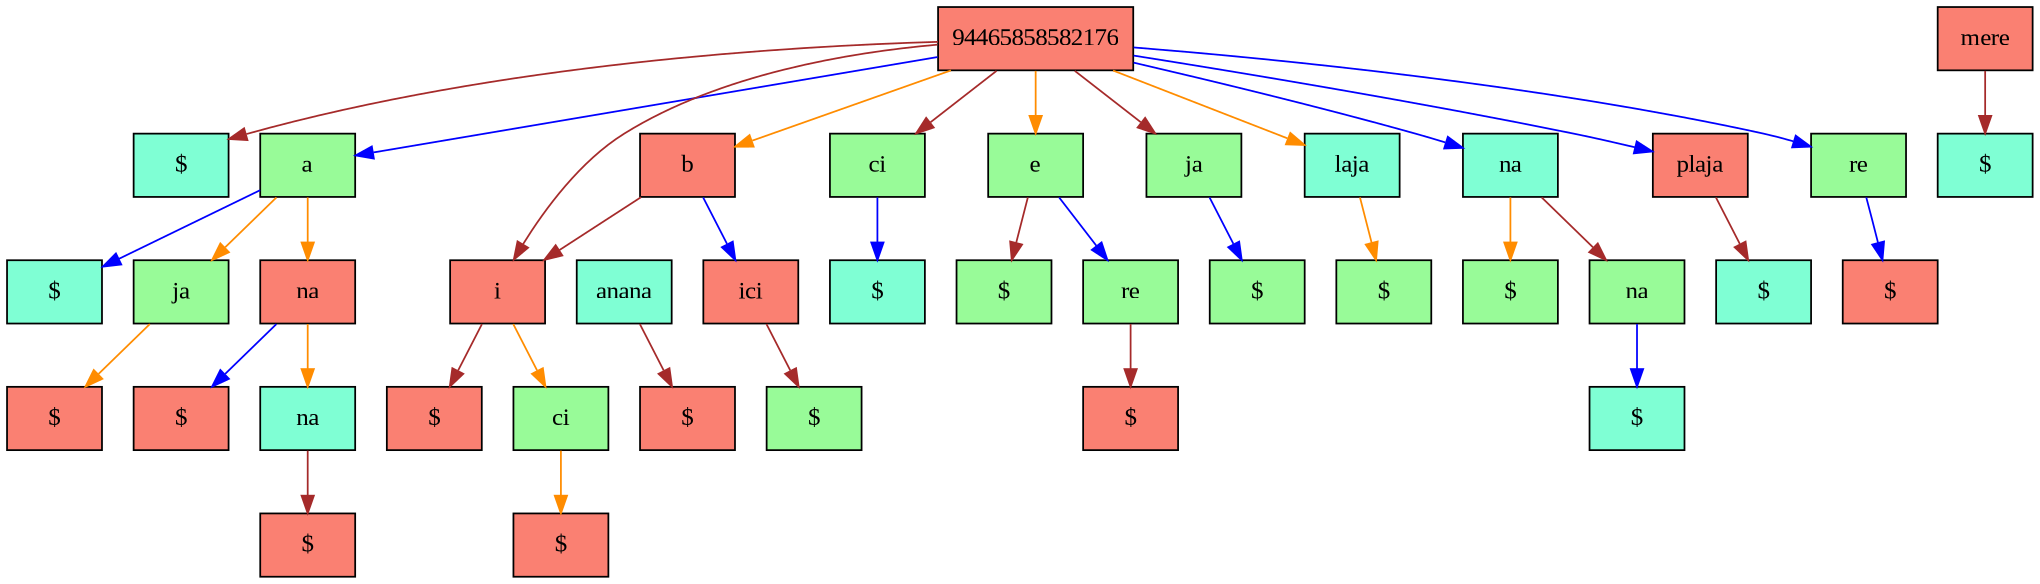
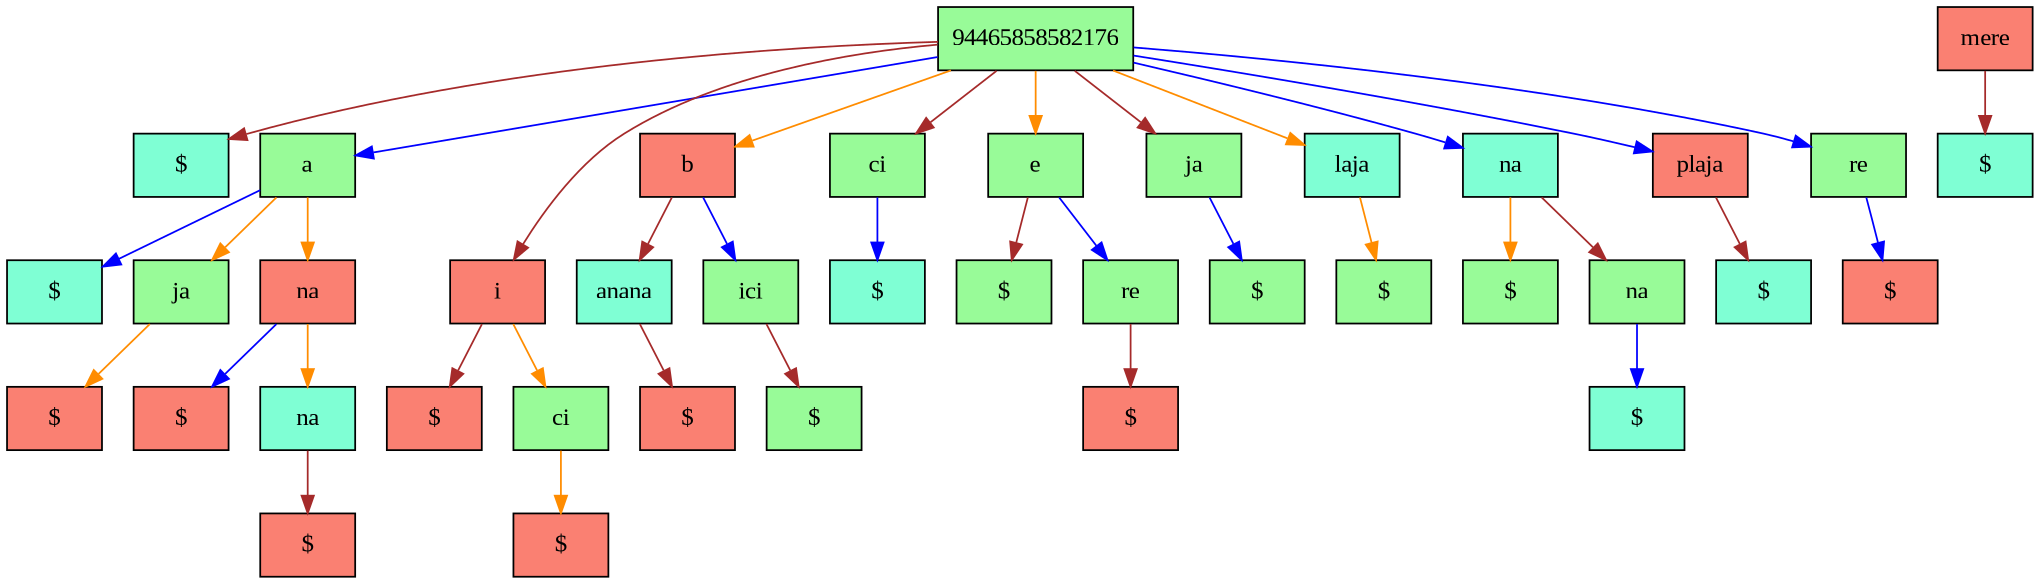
(1036, 39) -> (1036, 39)
(600, 224) -> (660, 221)
(751, 292) -> (751, 292)
